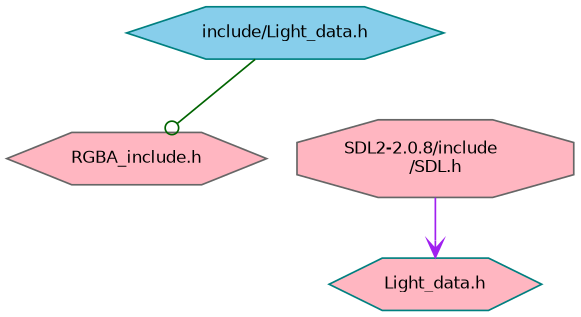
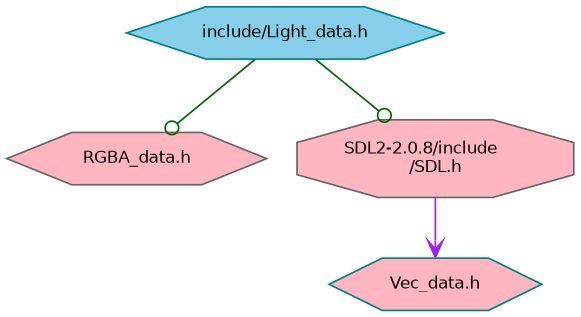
none -> (347, 85)
(137, 159) -> (137, 159)
(435, 284) -> (435, 284)
